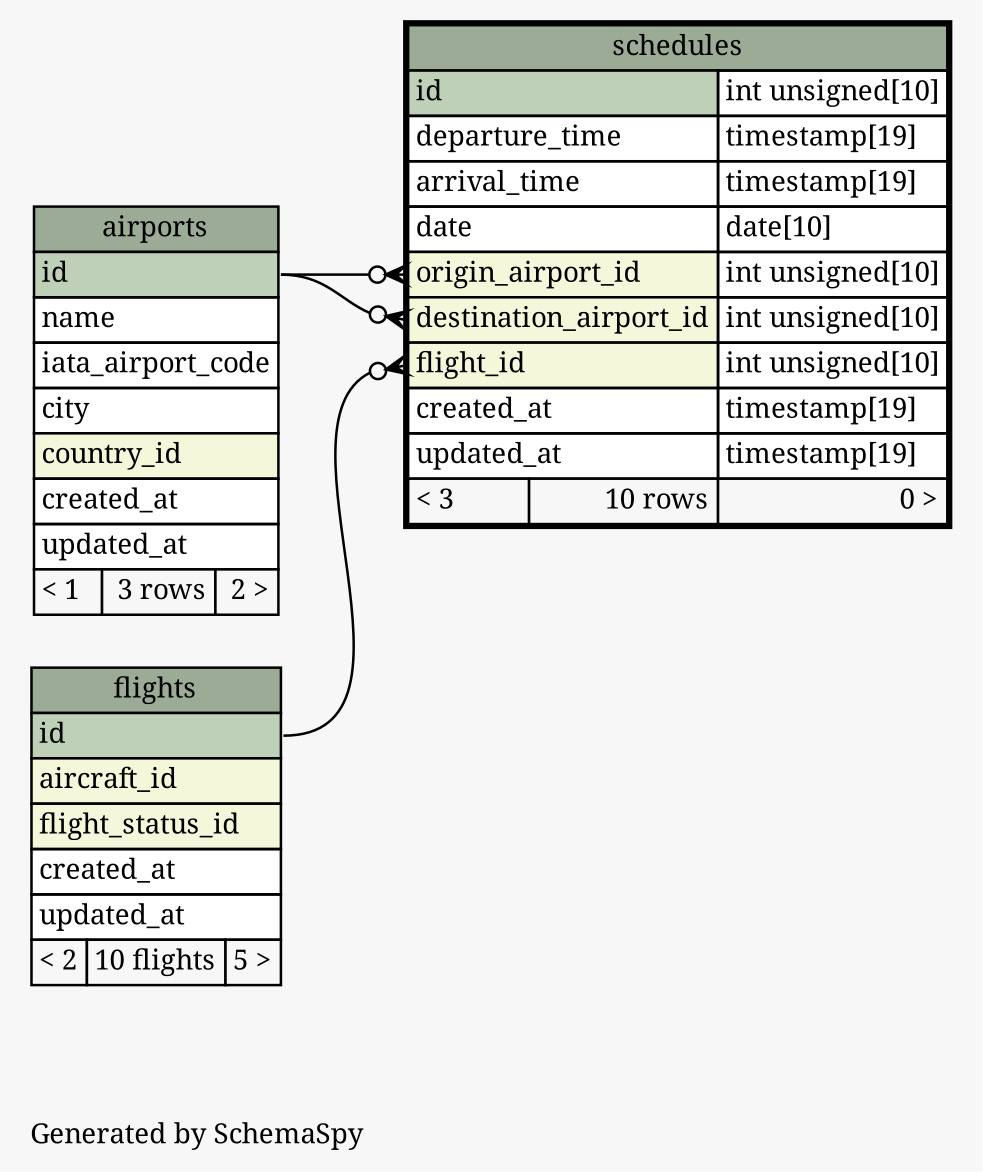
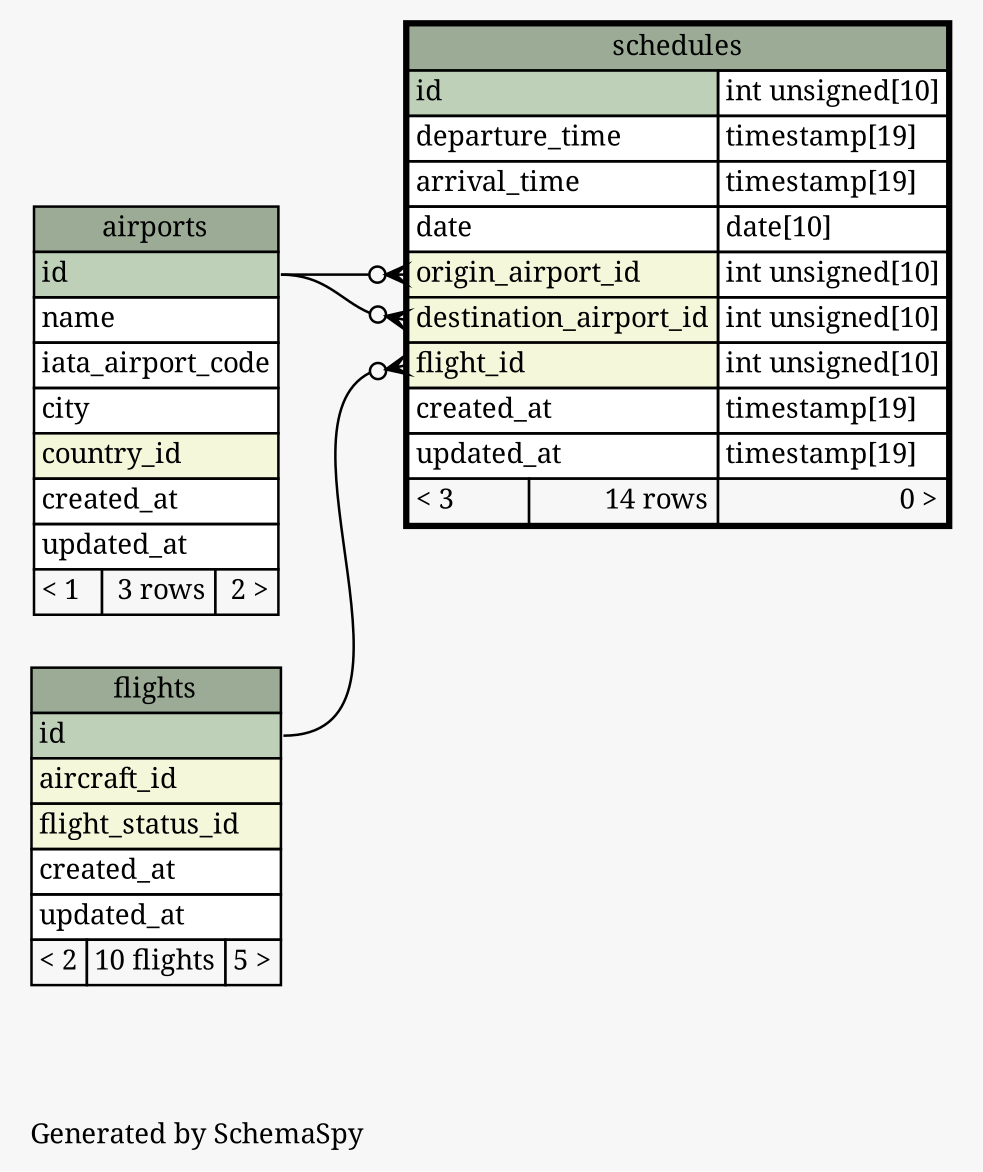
(658, 500) -> (658, 500)
